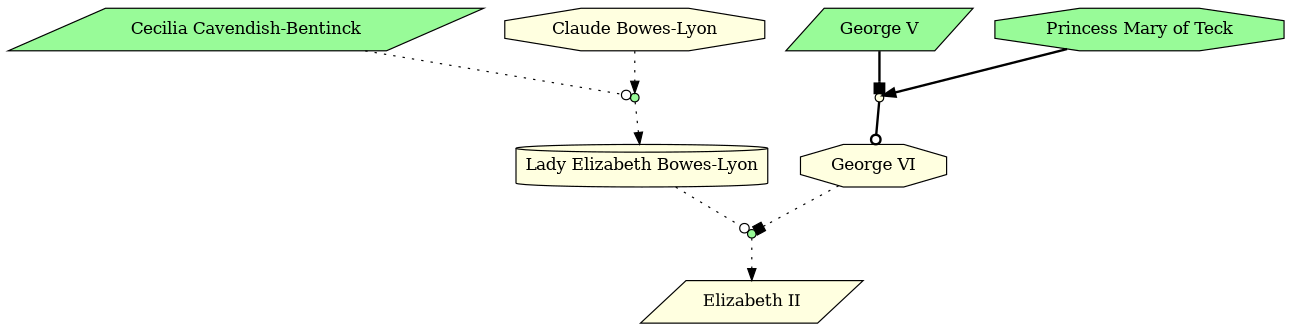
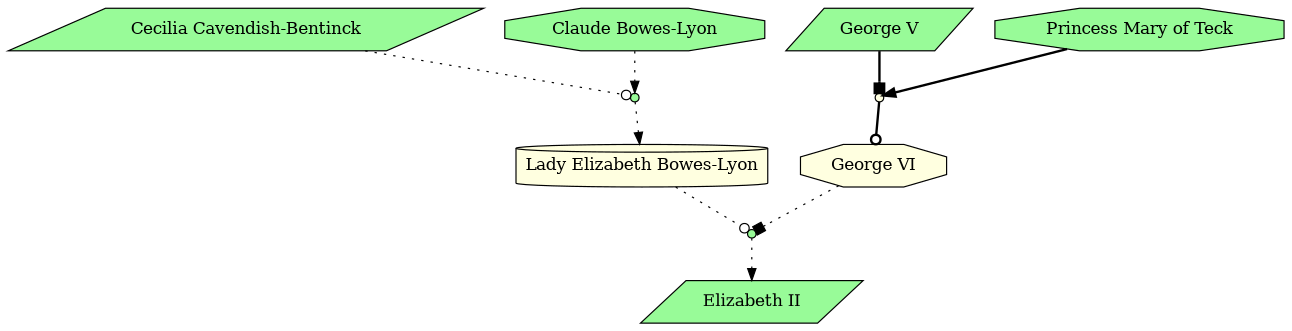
(635, 30) -> (635, 30)
(752, 302) -> (752, 302)
